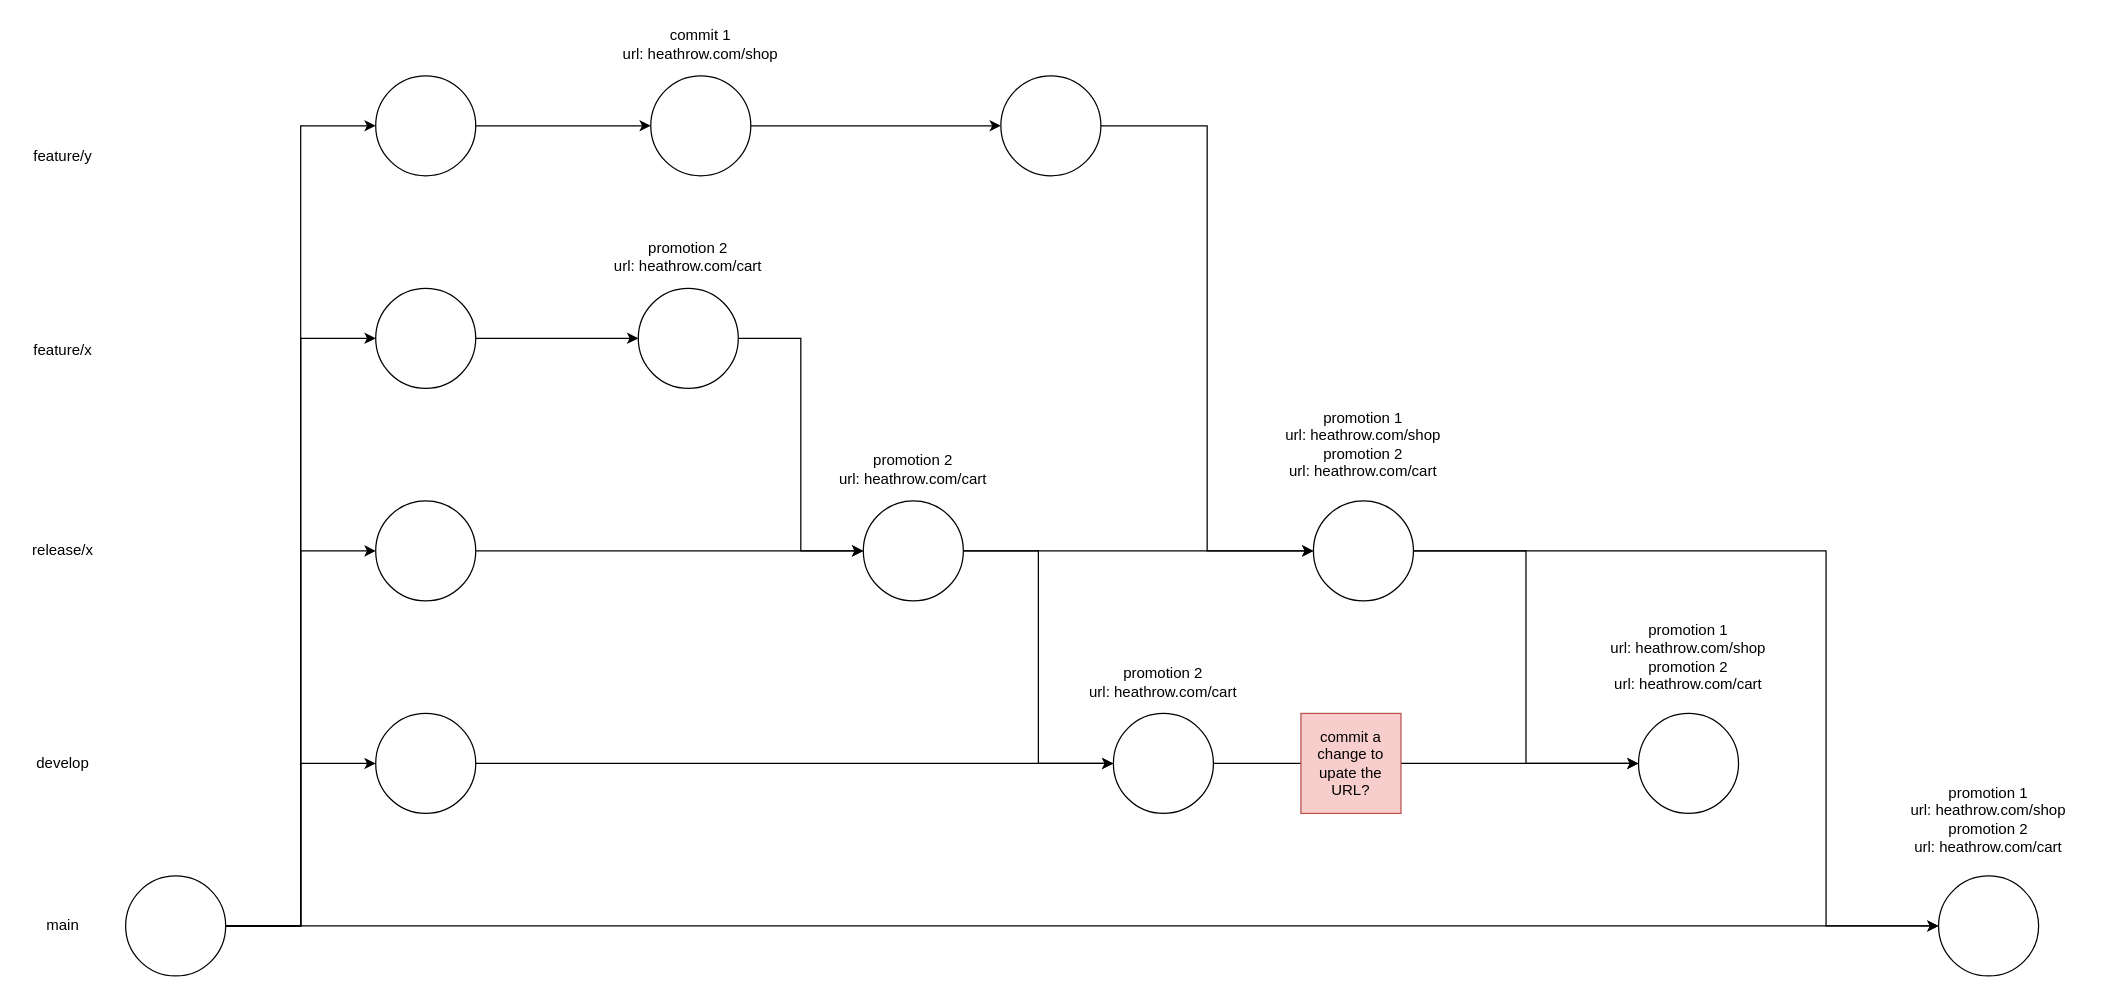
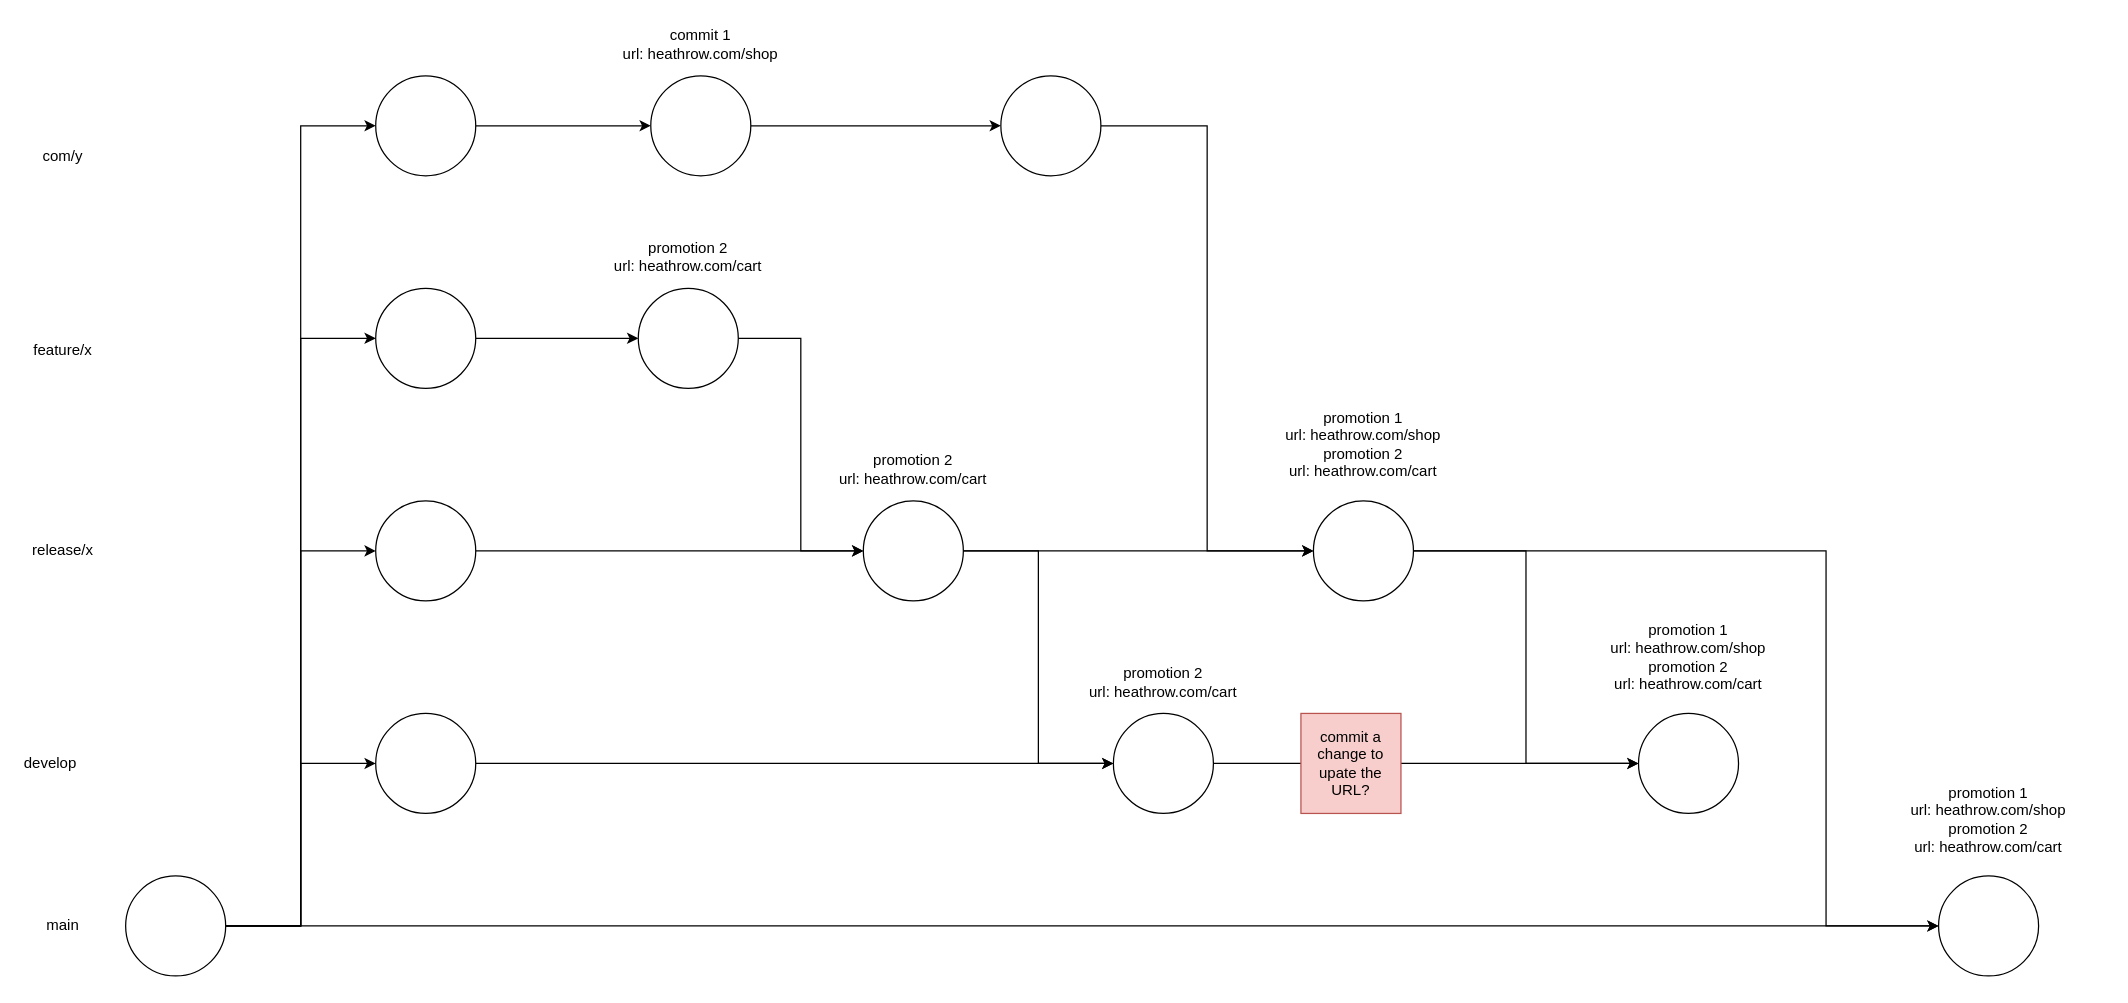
(63, 157) -> (63, 157)
(63, 763) -> (51, 763)
